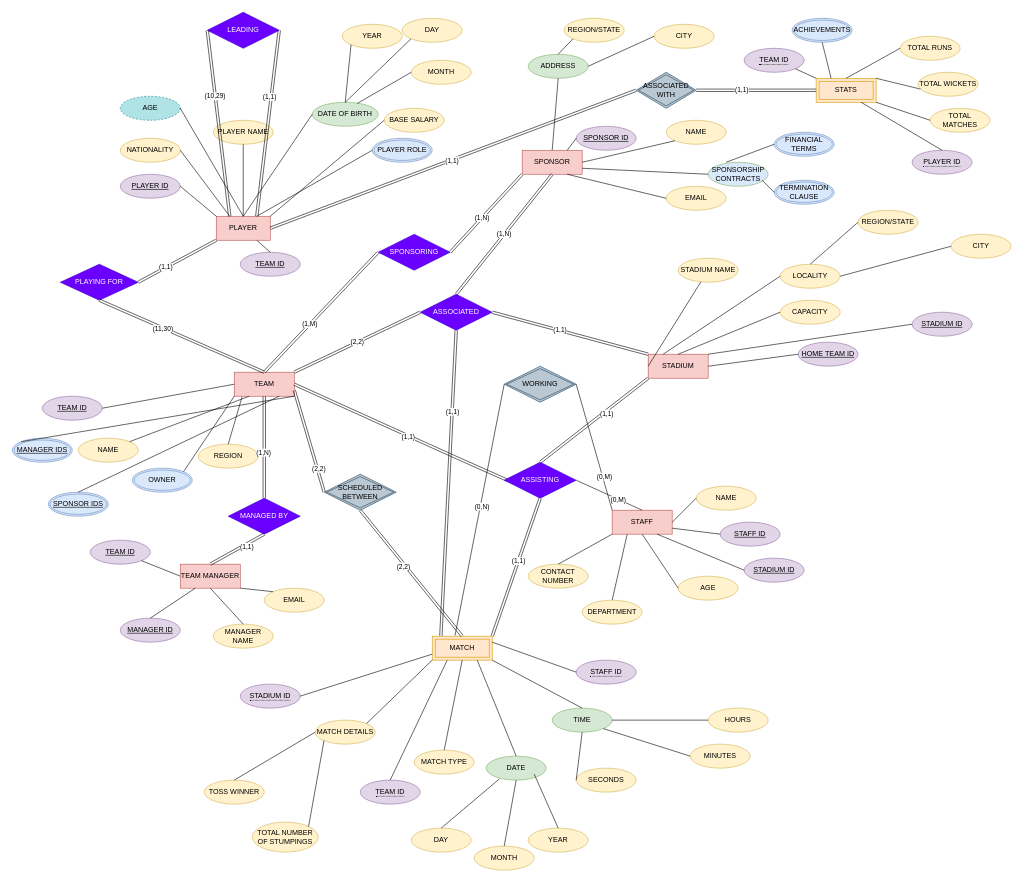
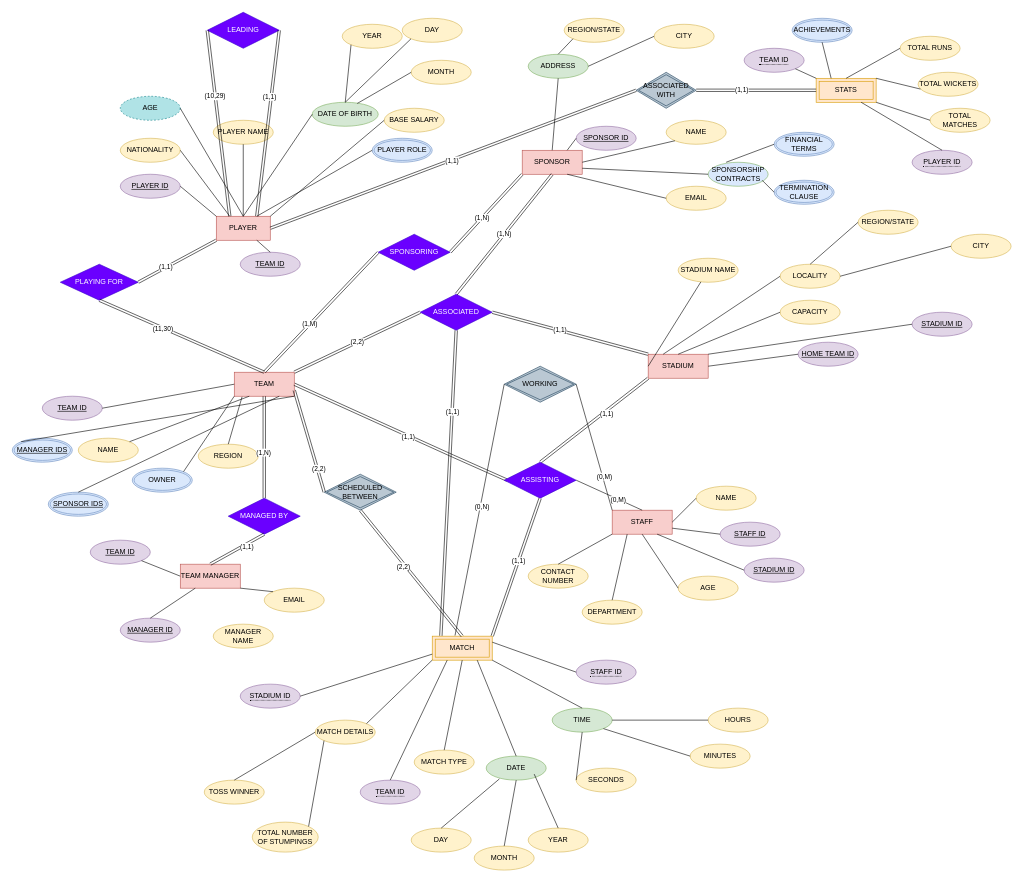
(227, 606) -> none
